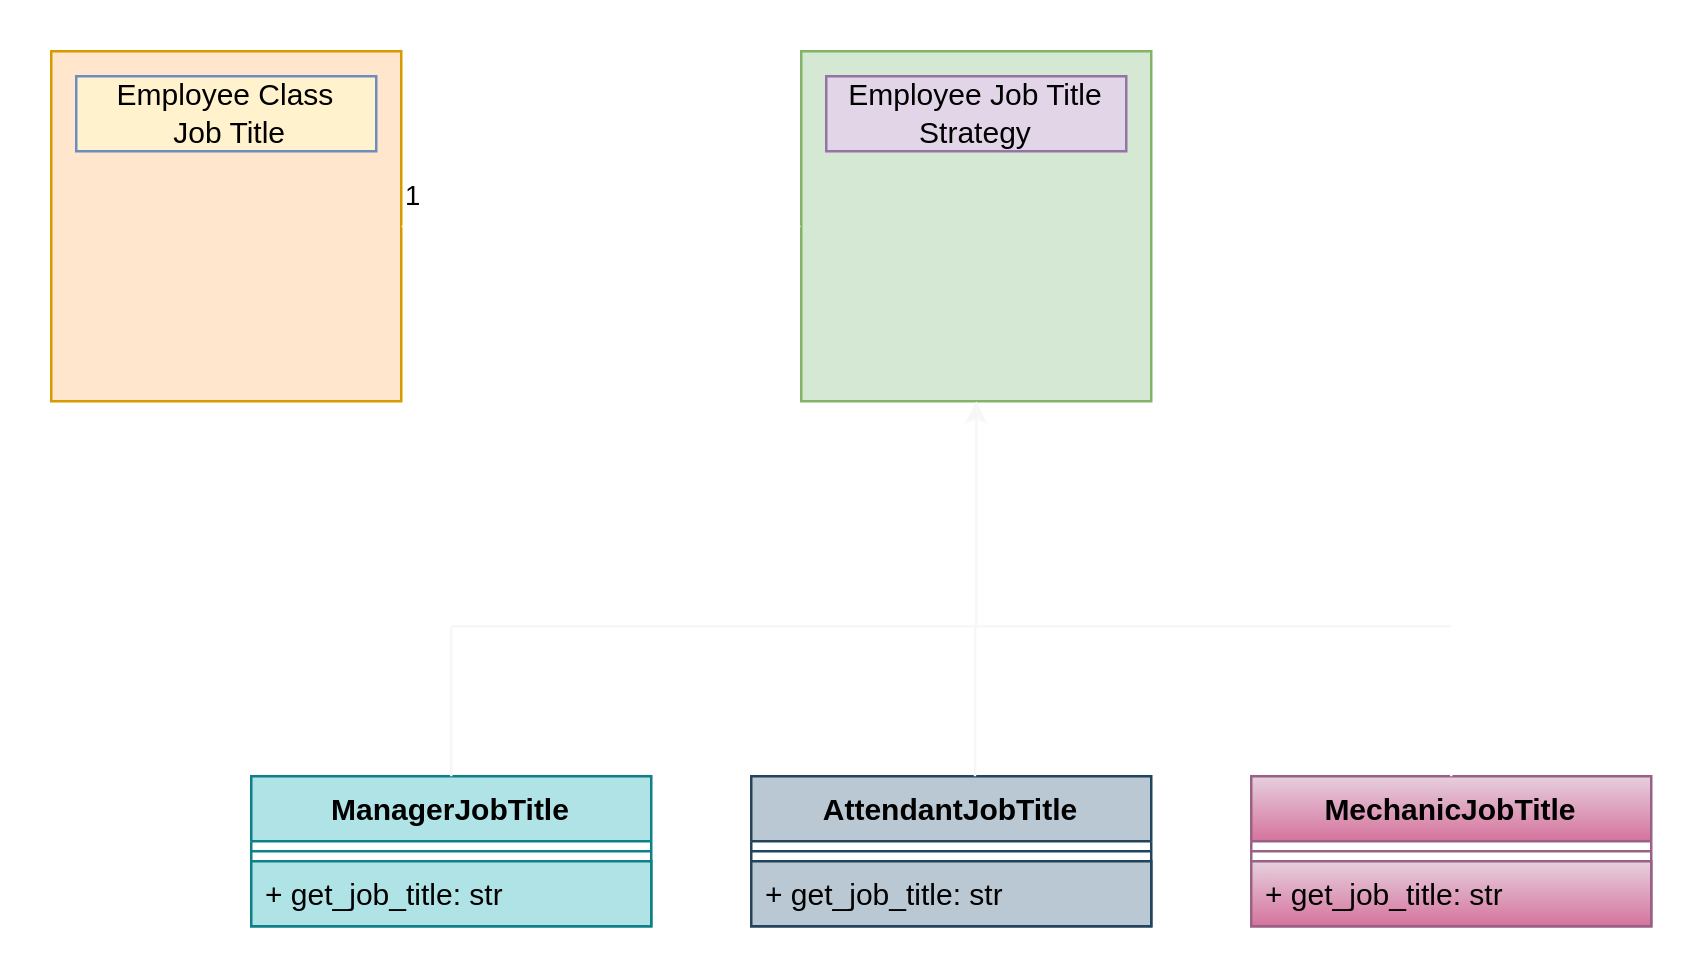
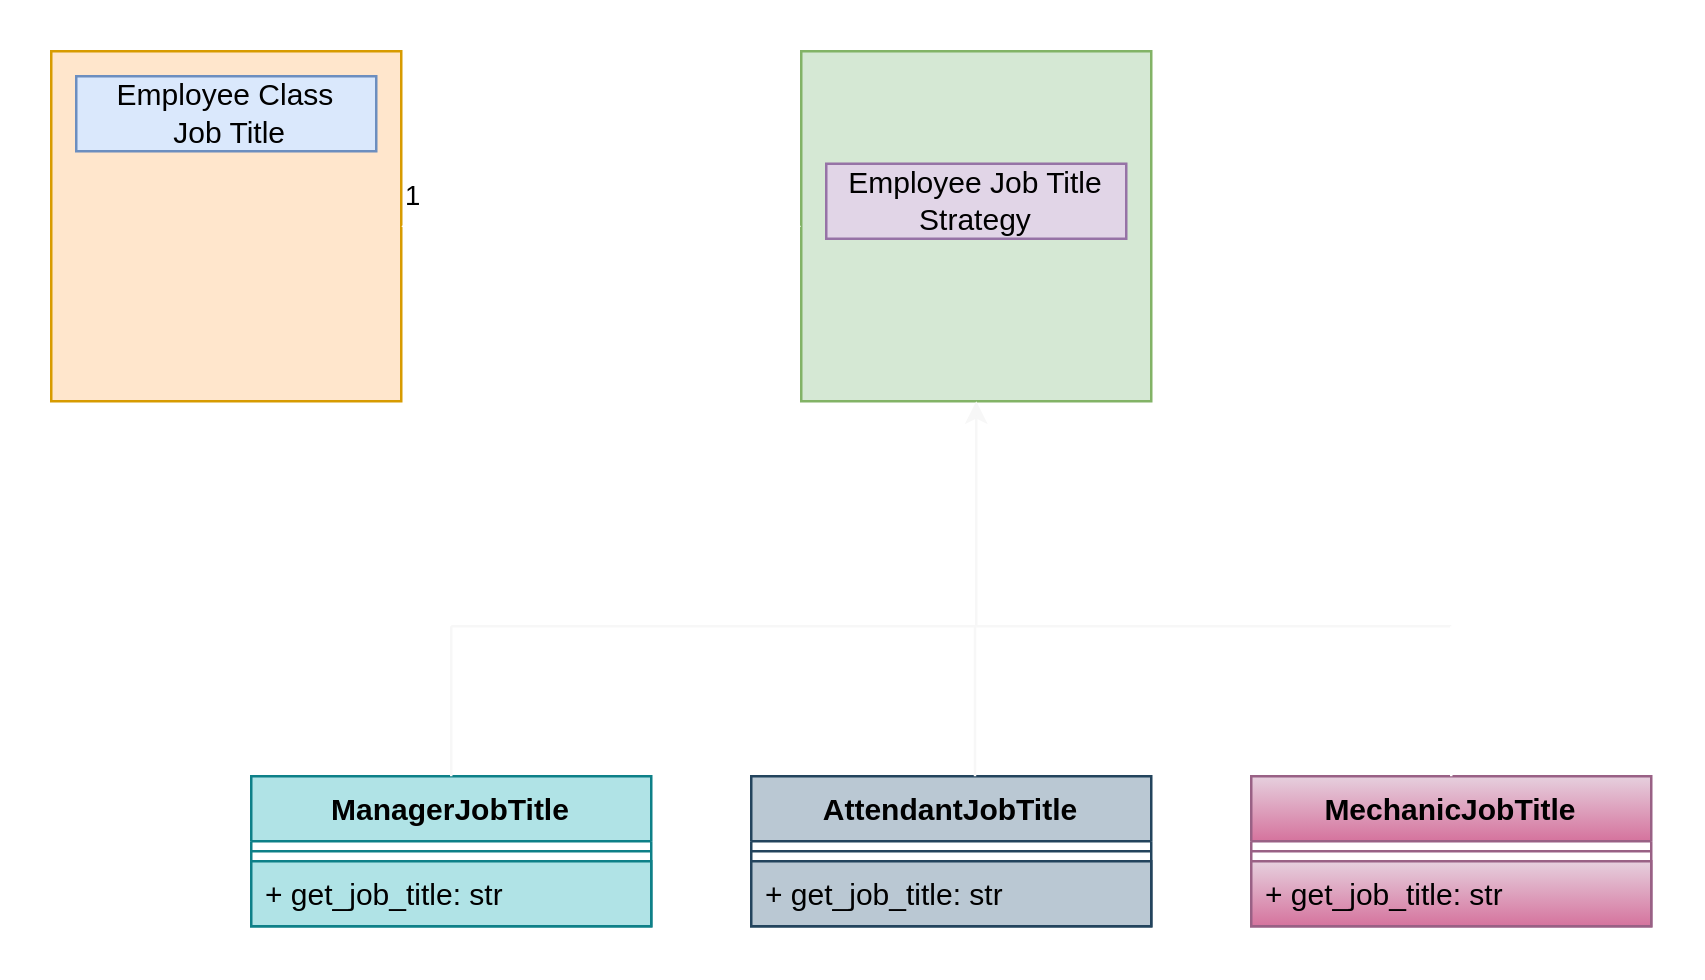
(226, 114) -> (226, 114)
(976, 114) -> (976, 201)
